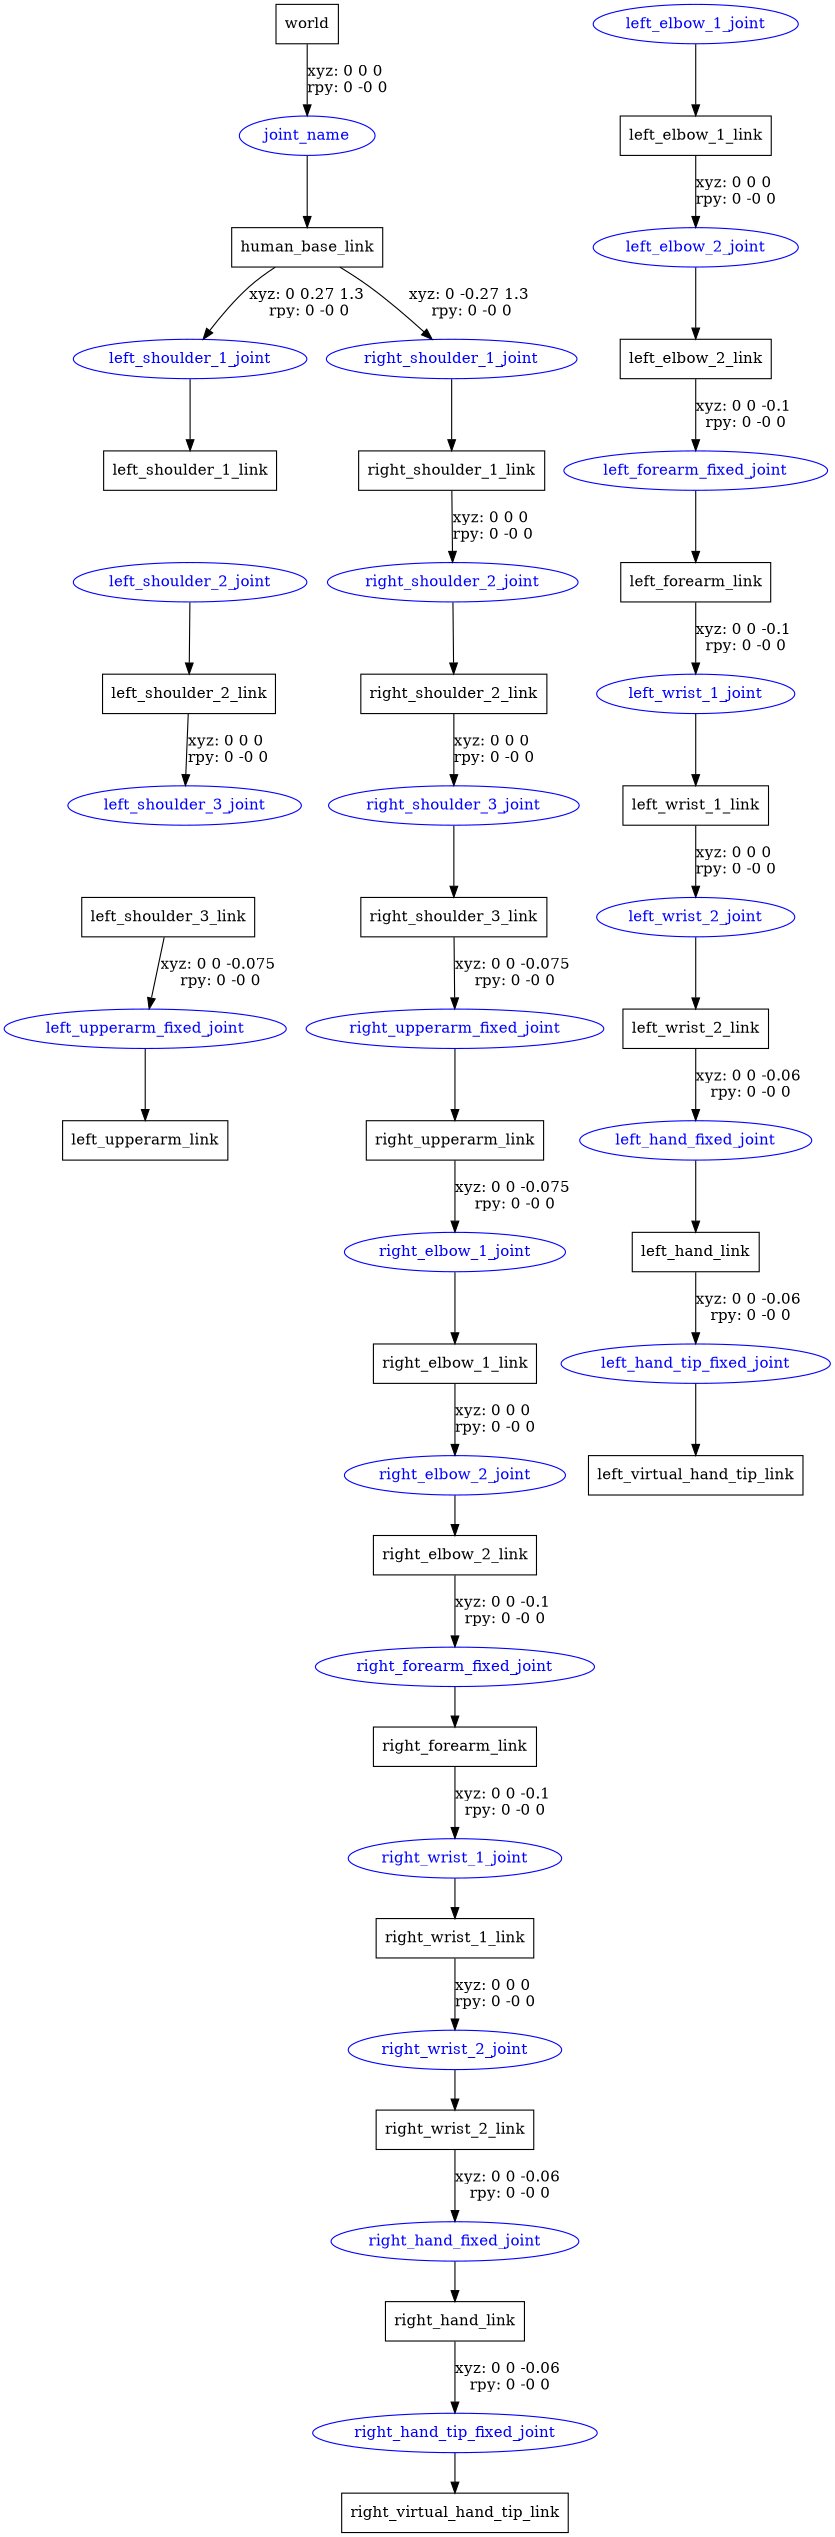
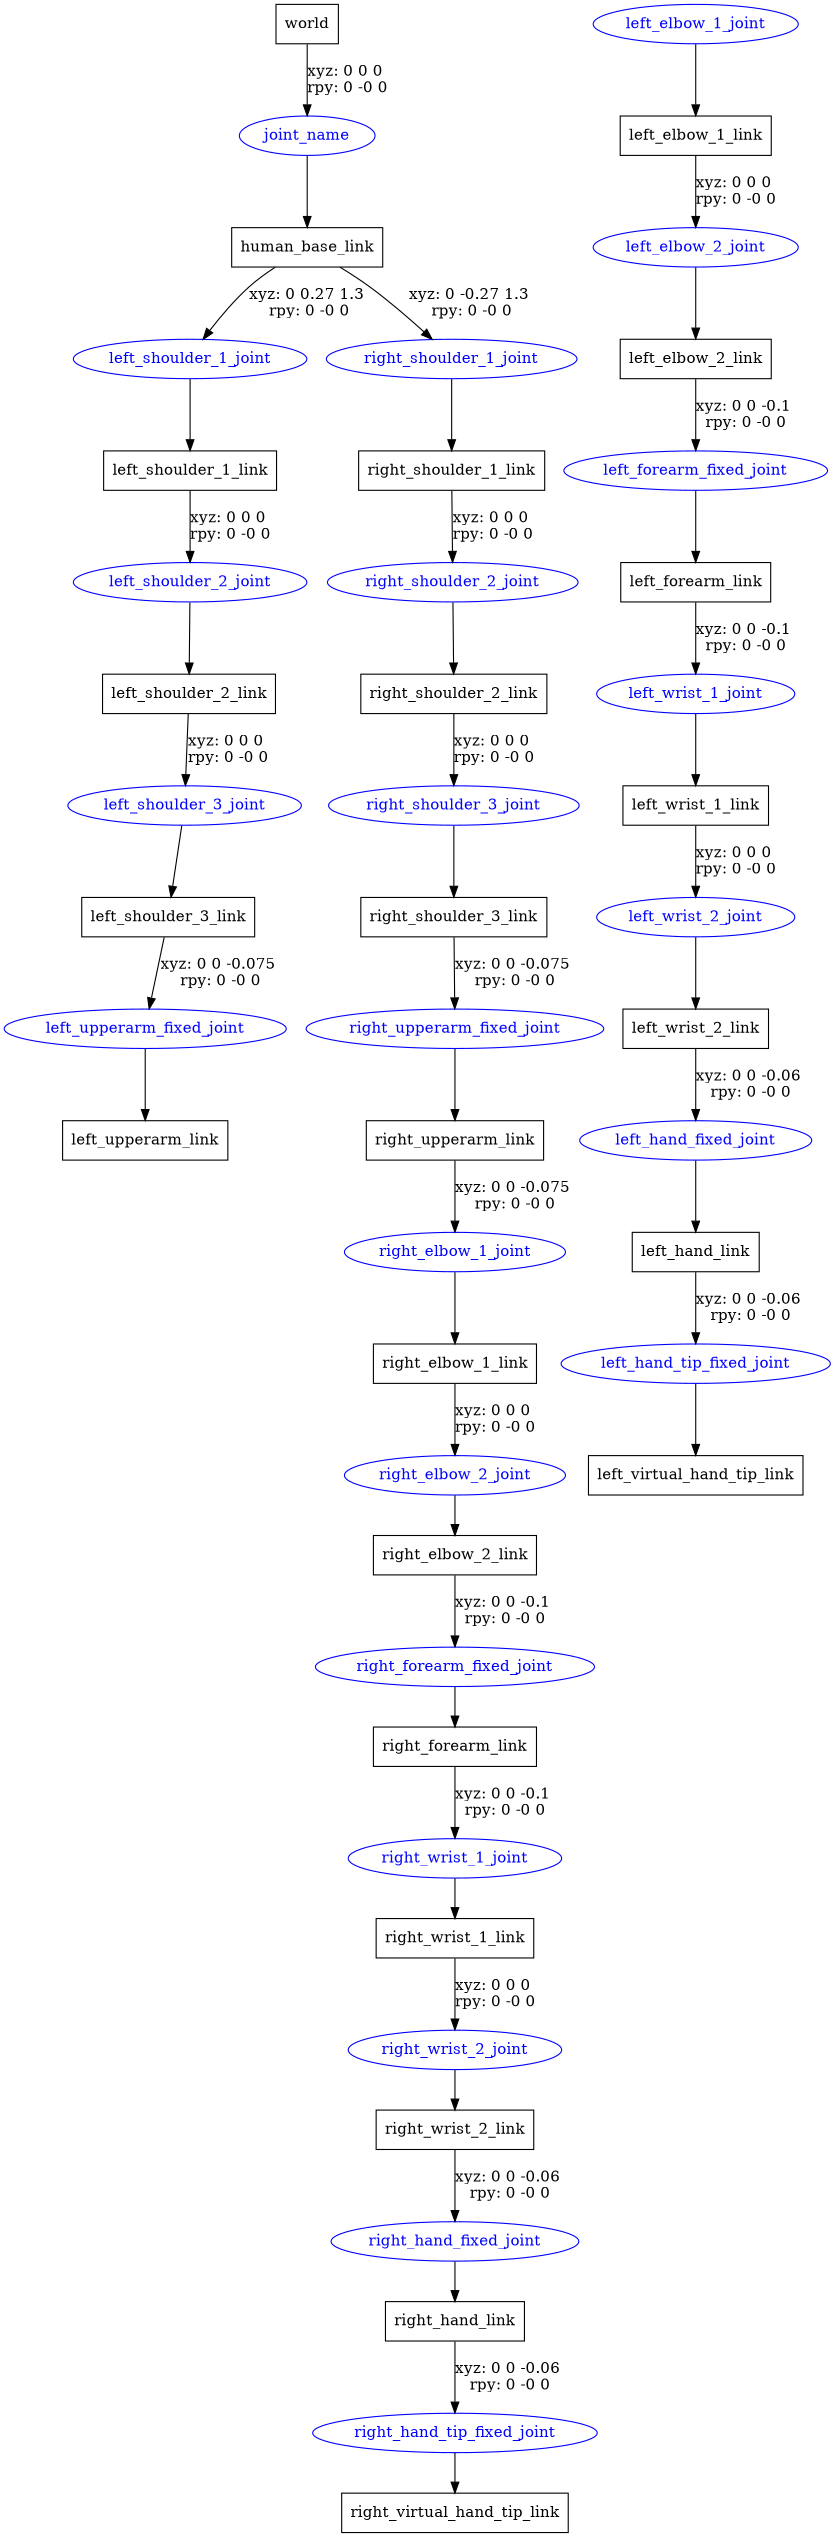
none -> (190, 521)
none -> (177, 856)
